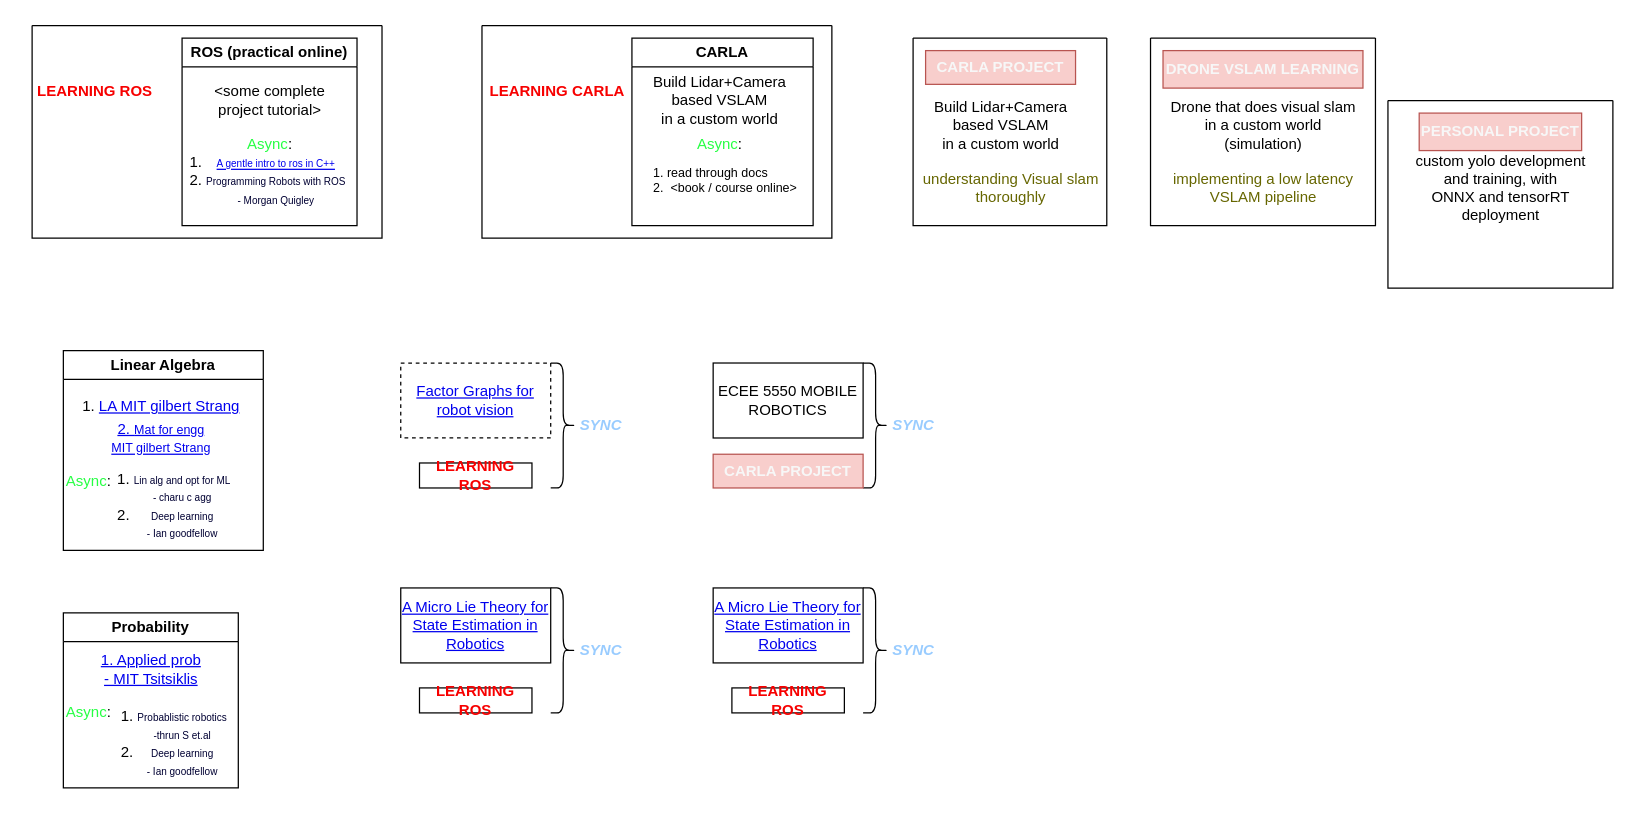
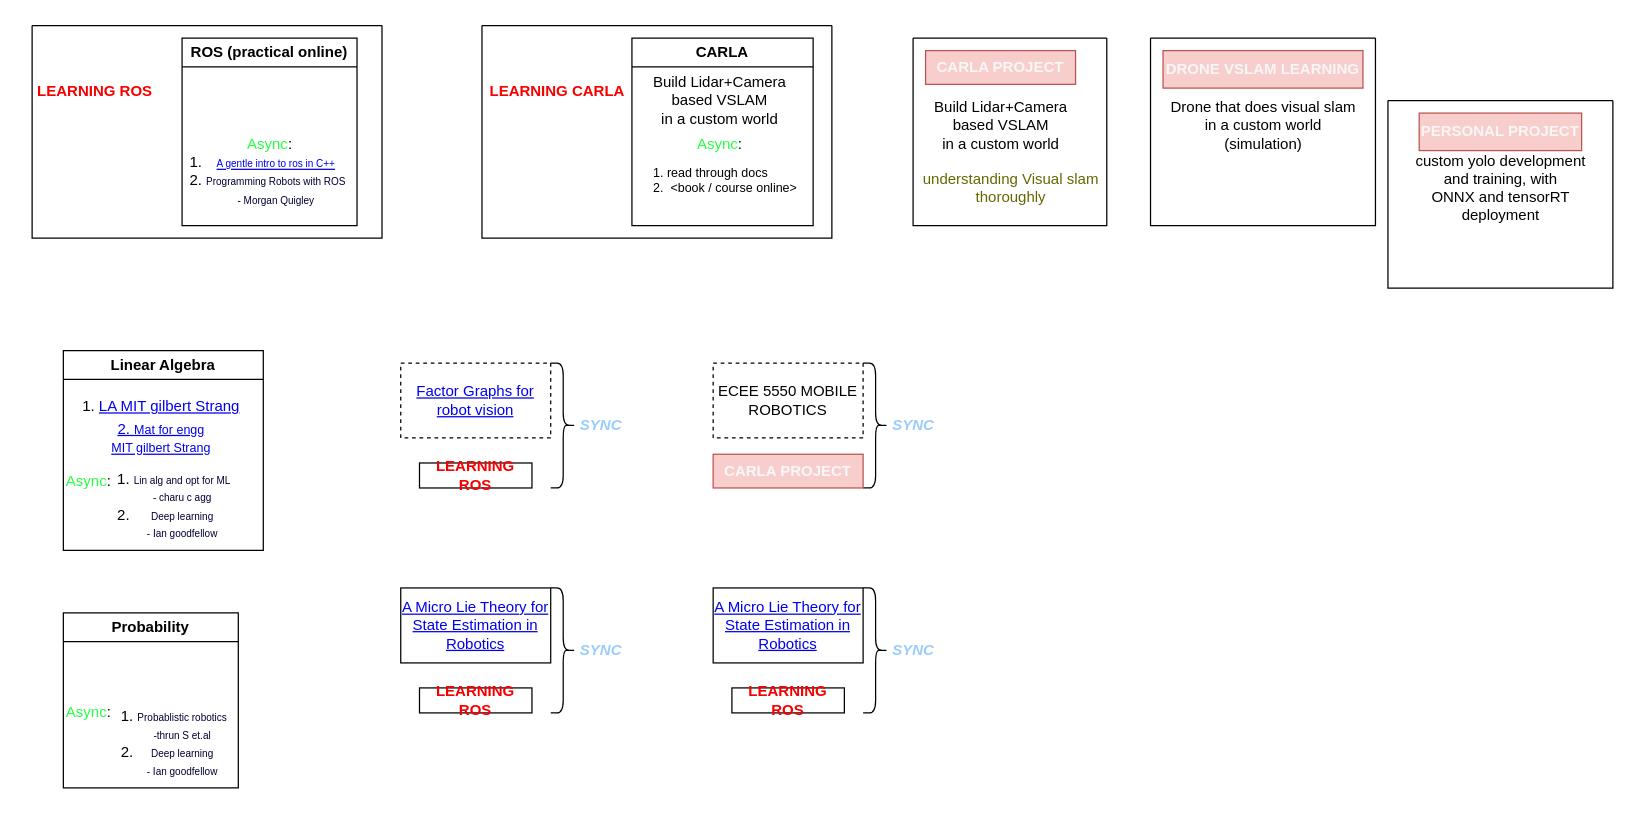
(269, 101) -> none
(1263, 188) -> none
(788, 401) -> (788, 401)
(151, 669) -> none
